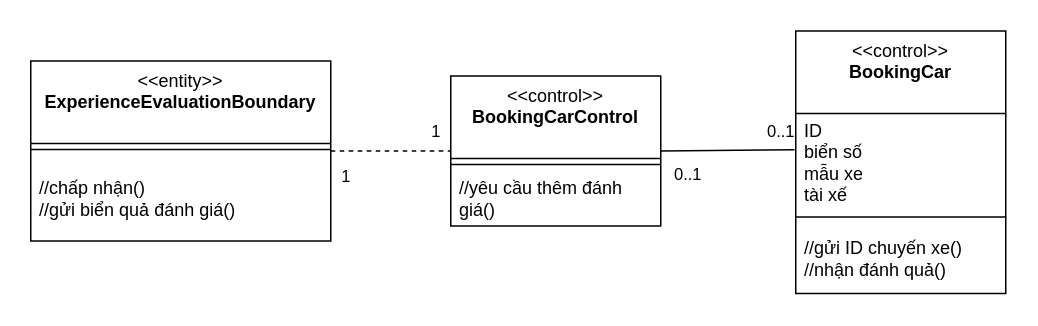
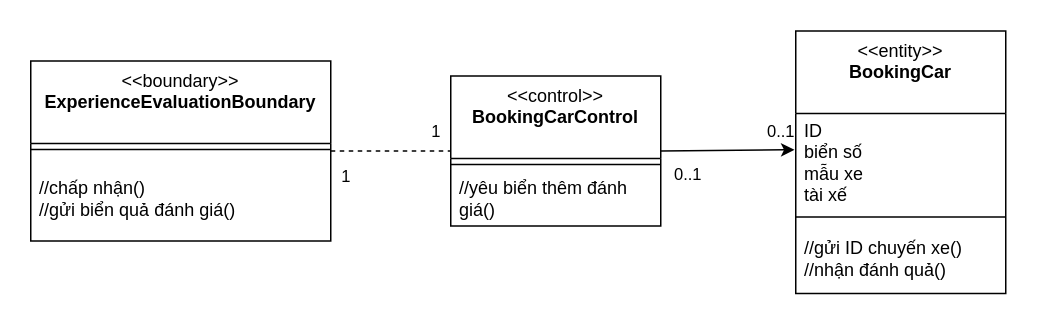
(901, 63) -> (901, 63)
(181, 93) -> (181, 93)
(787, 150) -> (783, 150)
(557, 199) -> (557, 199)
